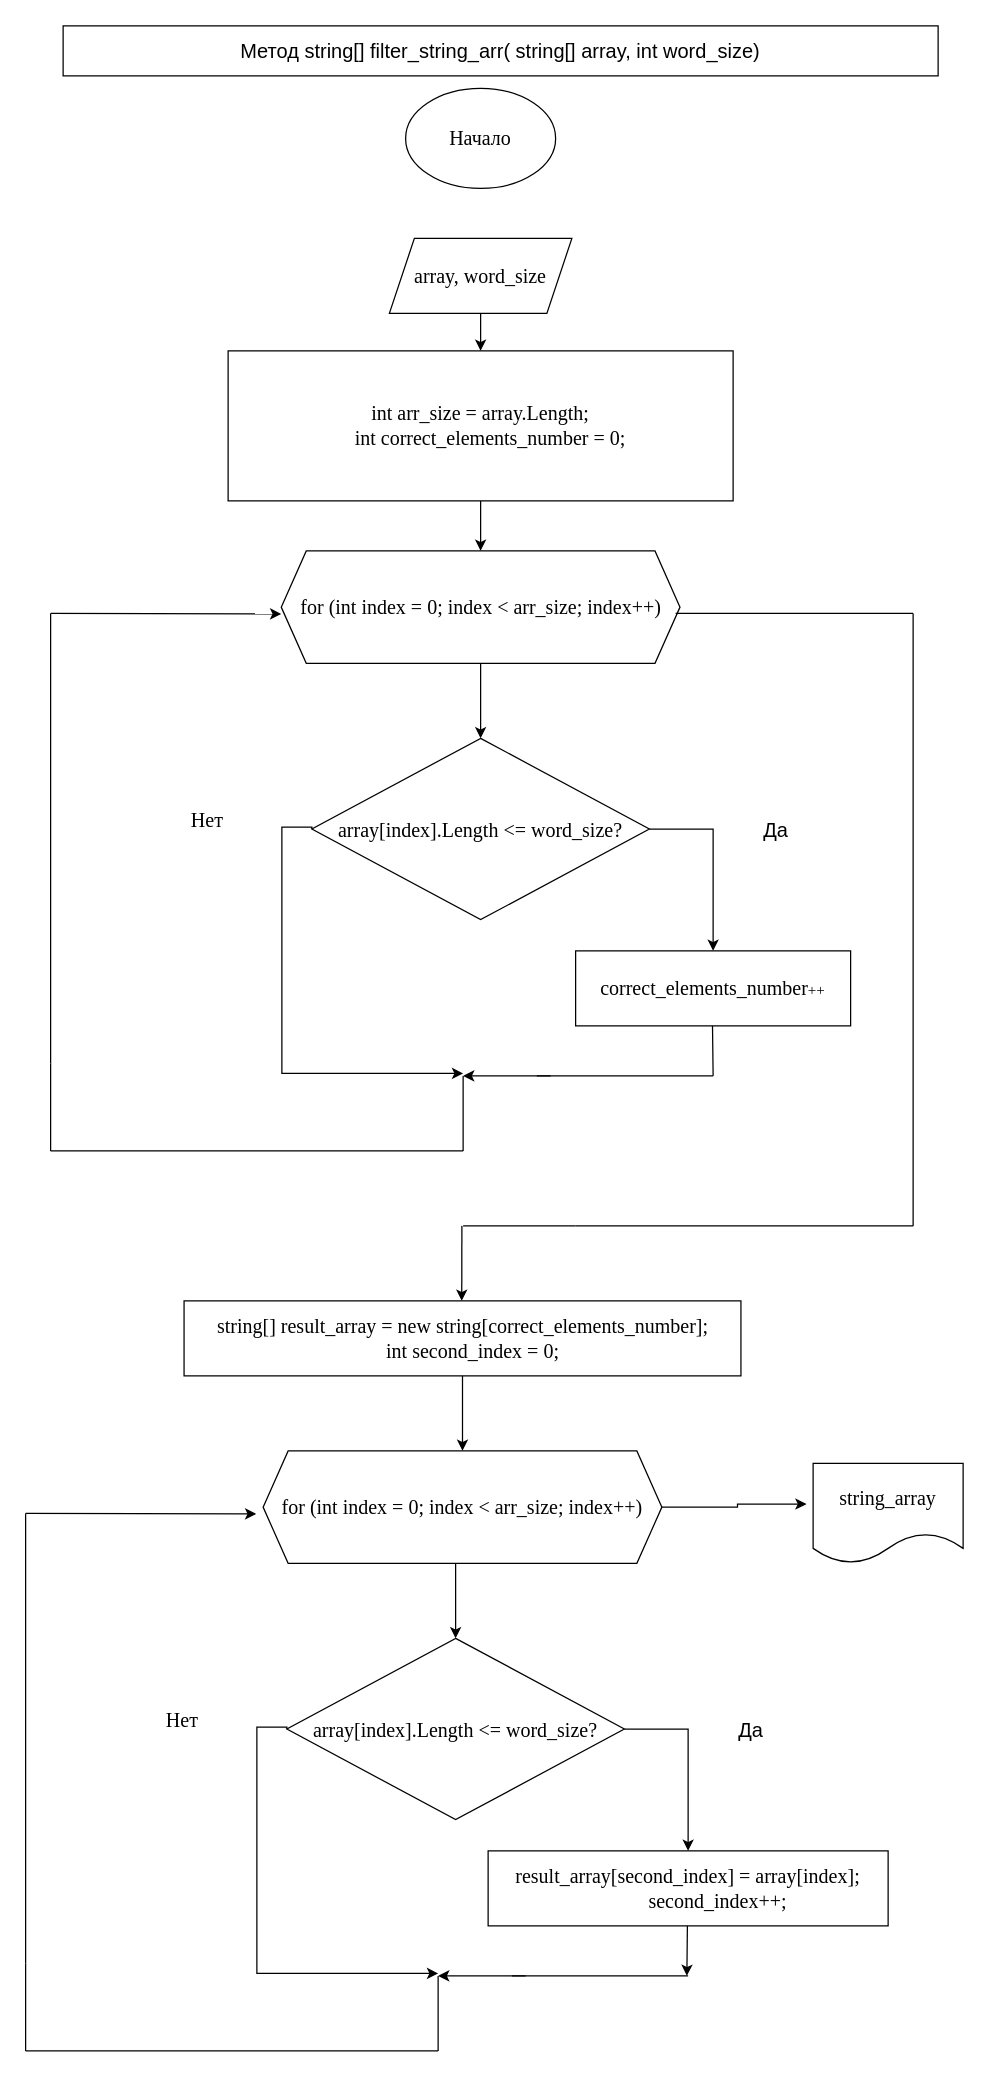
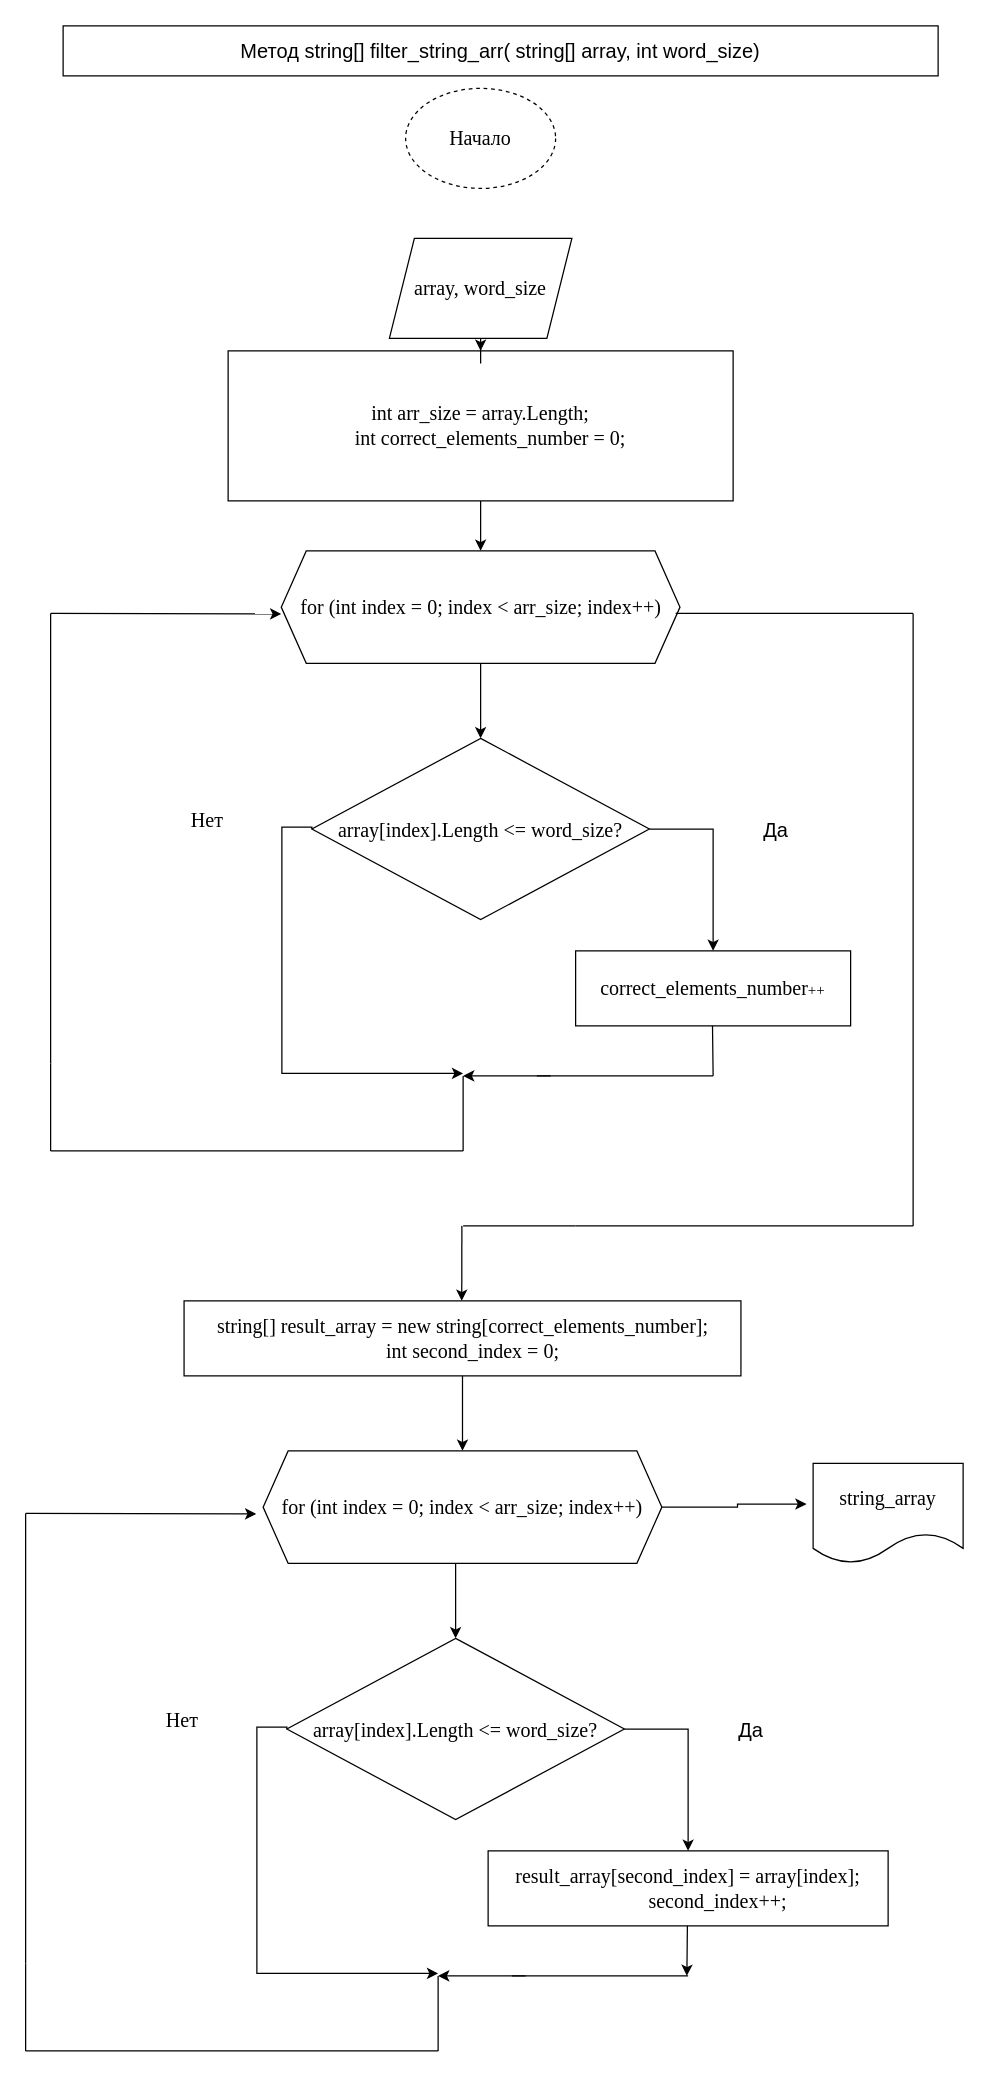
(481, 138) -> (481, 138)
(481, 276) -> (481, 288)
